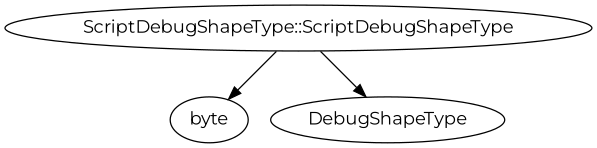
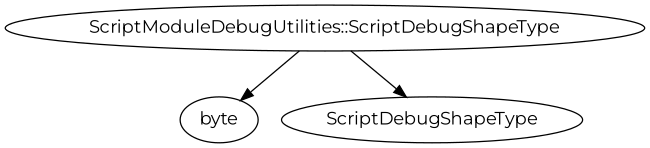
(298, 28) -> (325, 28)
(388, 120) -> (432, 120)
